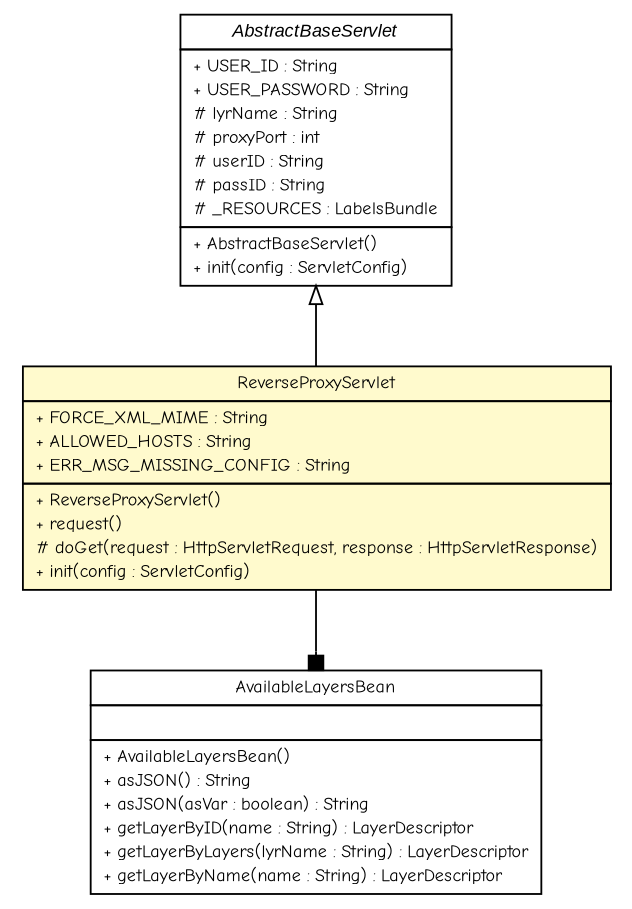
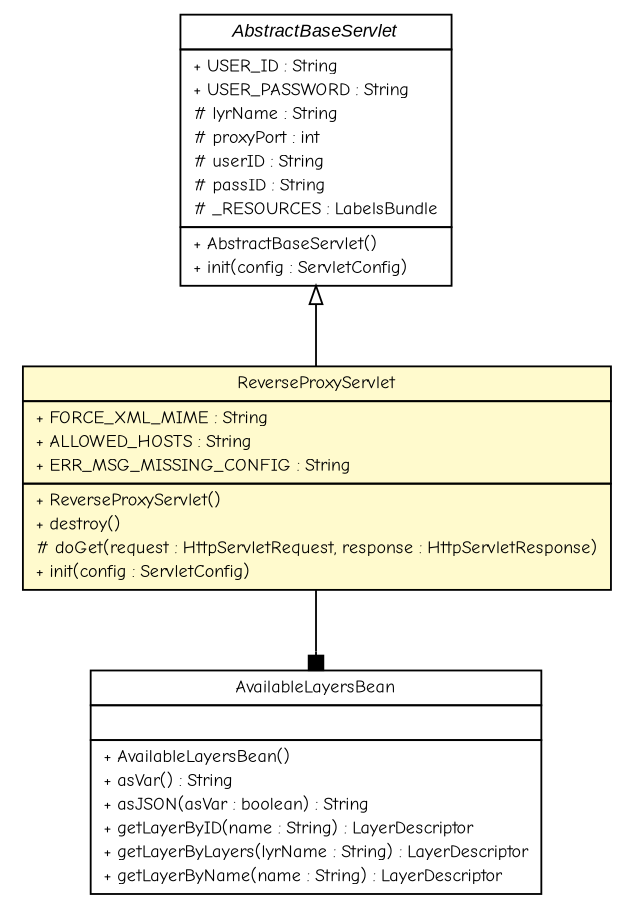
(80, 524) -> (79, 524)
(178, 780) -> (169, 780)
